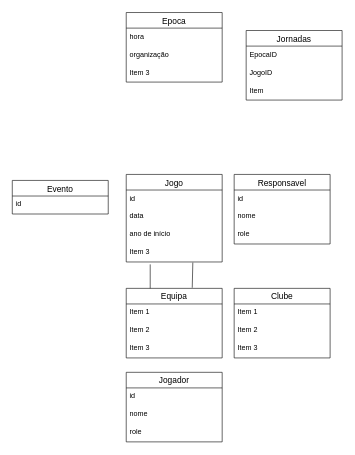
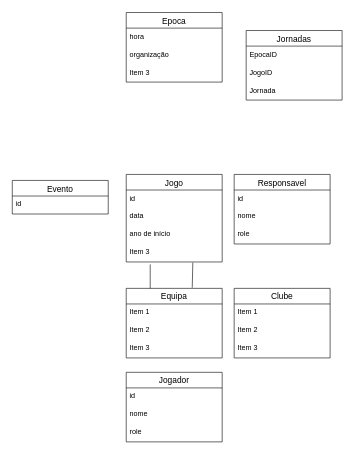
(258, 90) -> (264, 90)
